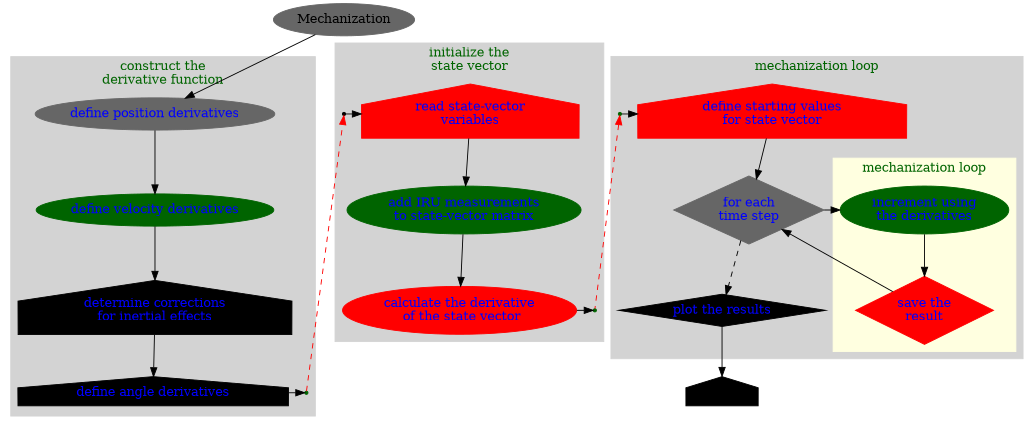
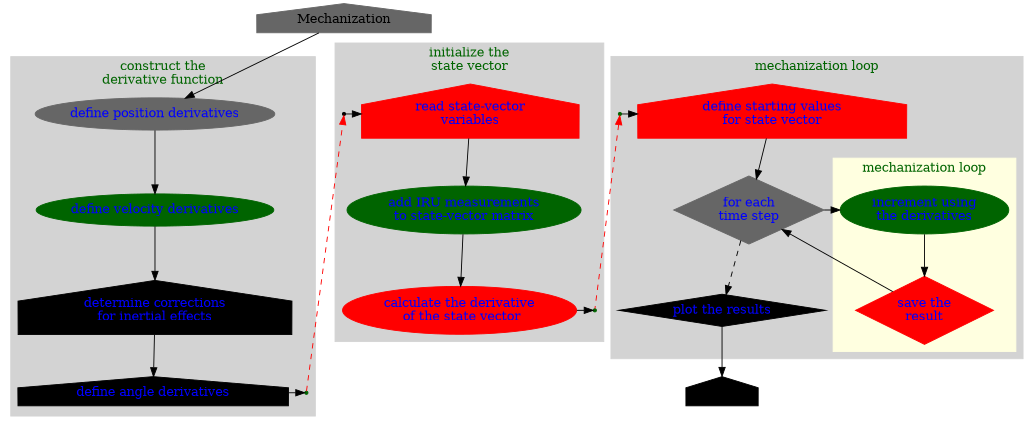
(344, 20) -> (344, 20)
